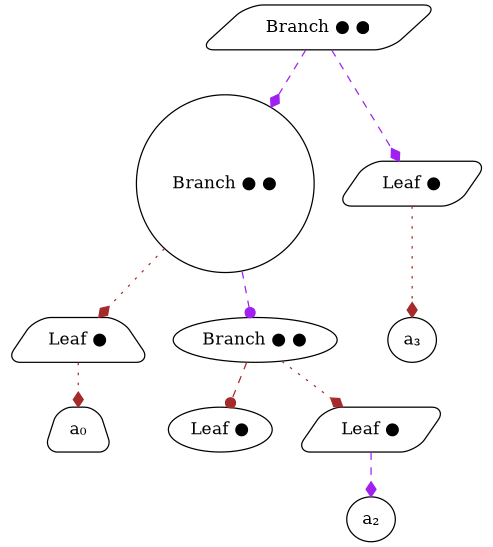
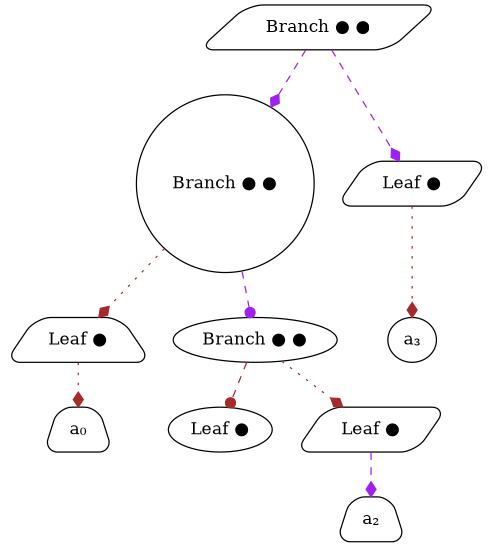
(371, 519) -> (371, 519)
